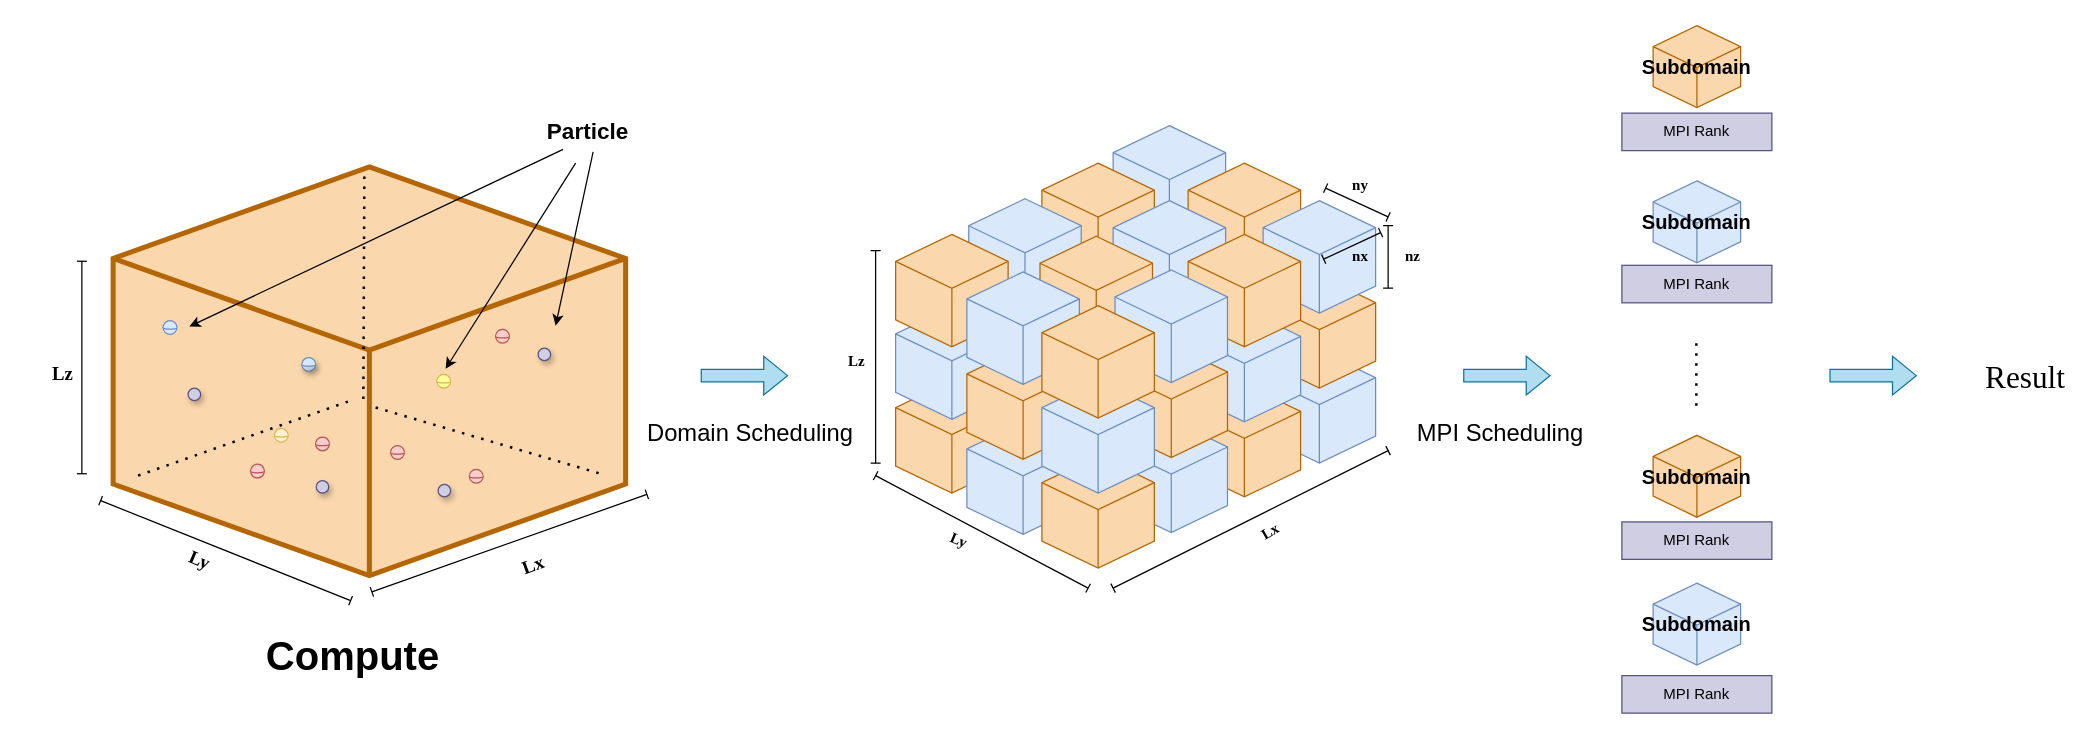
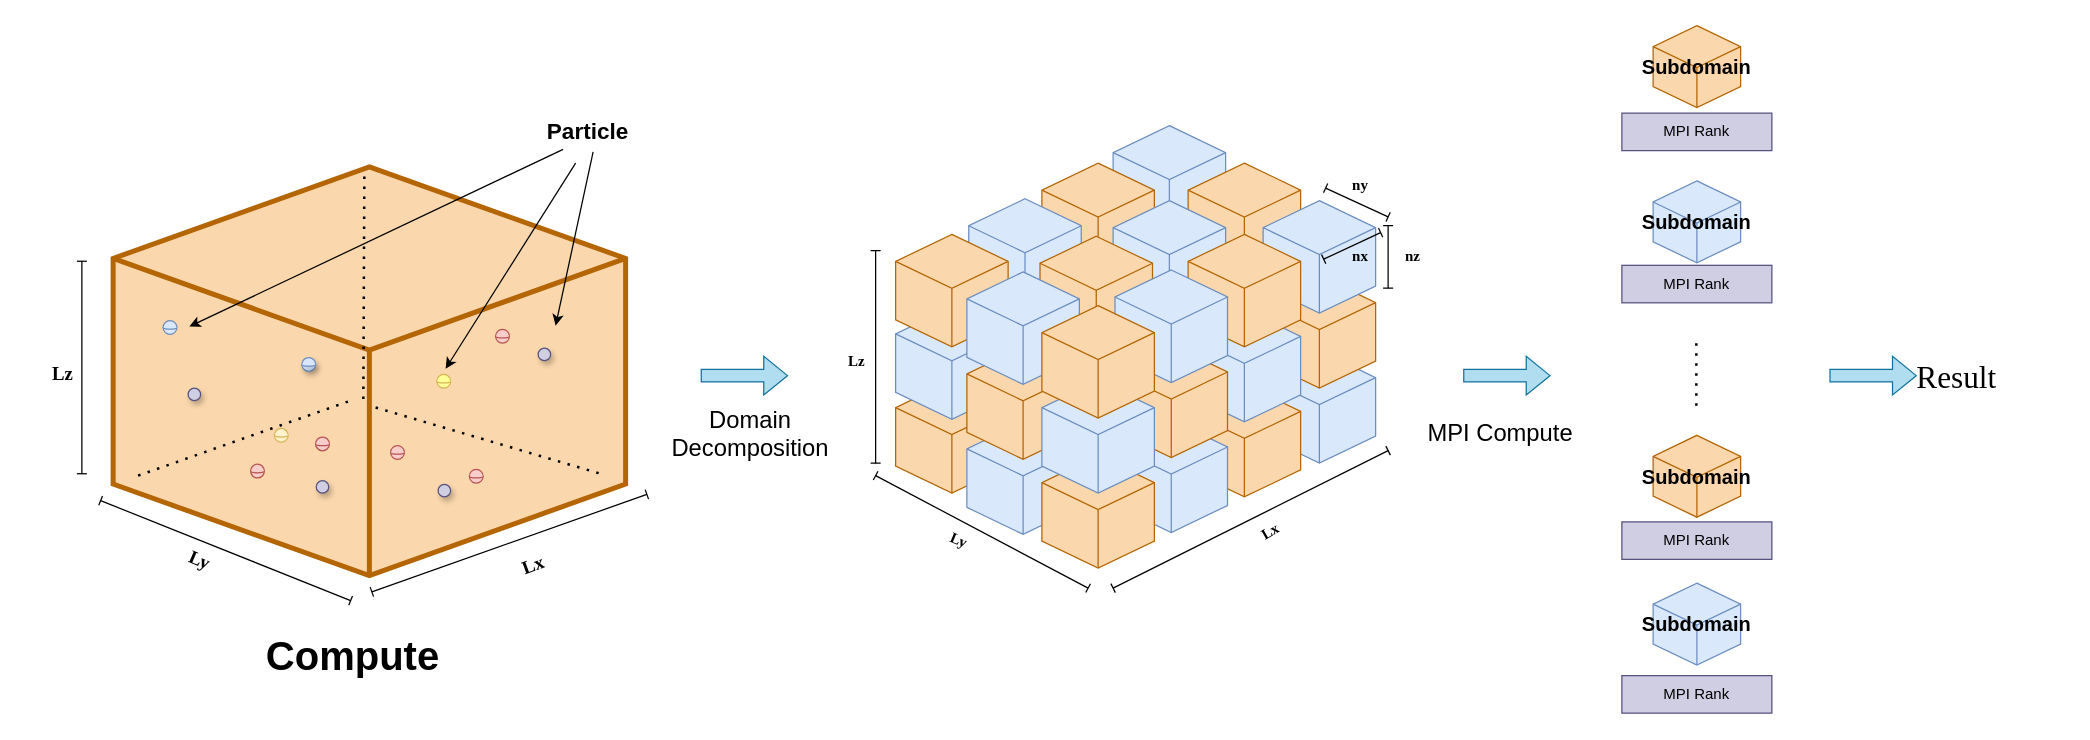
(2026, 376) -> (1957, 376)
(751, 434) -> (751, 434)
(1501, 434) -> (1501, 434)
